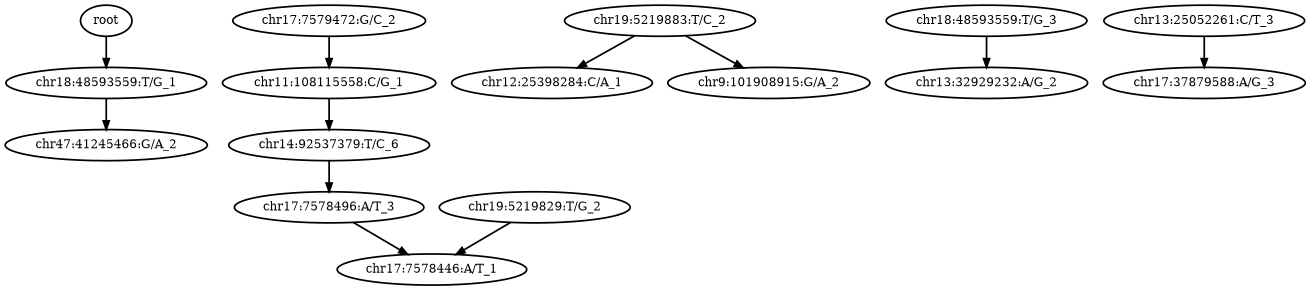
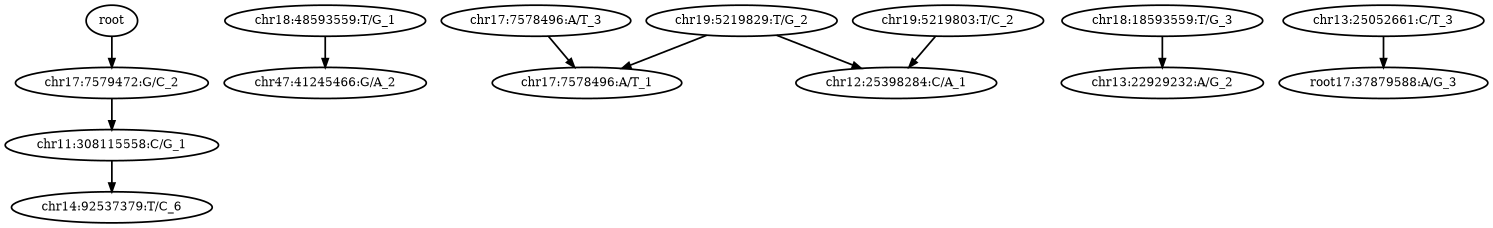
(660, 21) -> (948, 21)
(987, 21) -> (1162, 21)
(1204, 21) -> (1384, 21)
(106, 48) -> (112, 48)
none -> (815, 50)
(329, 83) -> (112, 145)
(769, 83) -> none
(987, 83) -> (1162, 83)
(1204, 83) -> (1384, 83)
(329, 172) -> none
(432, 270) -> (587, 83)
